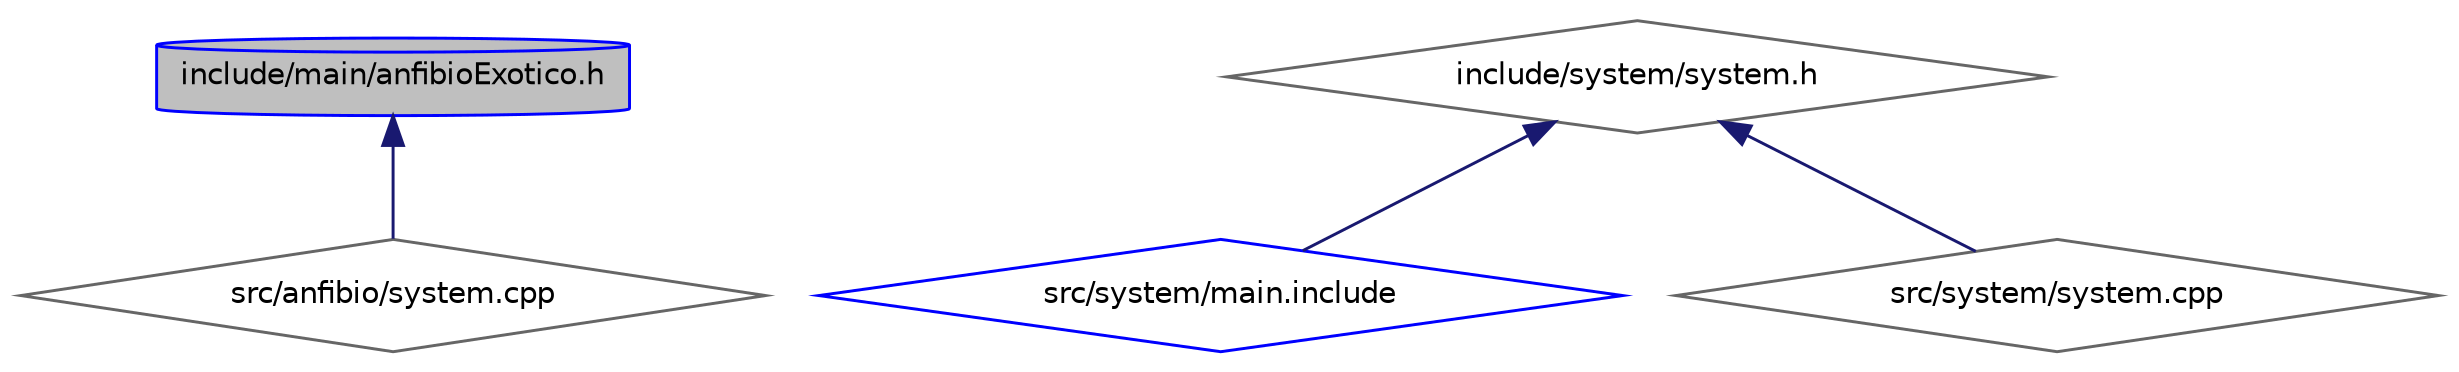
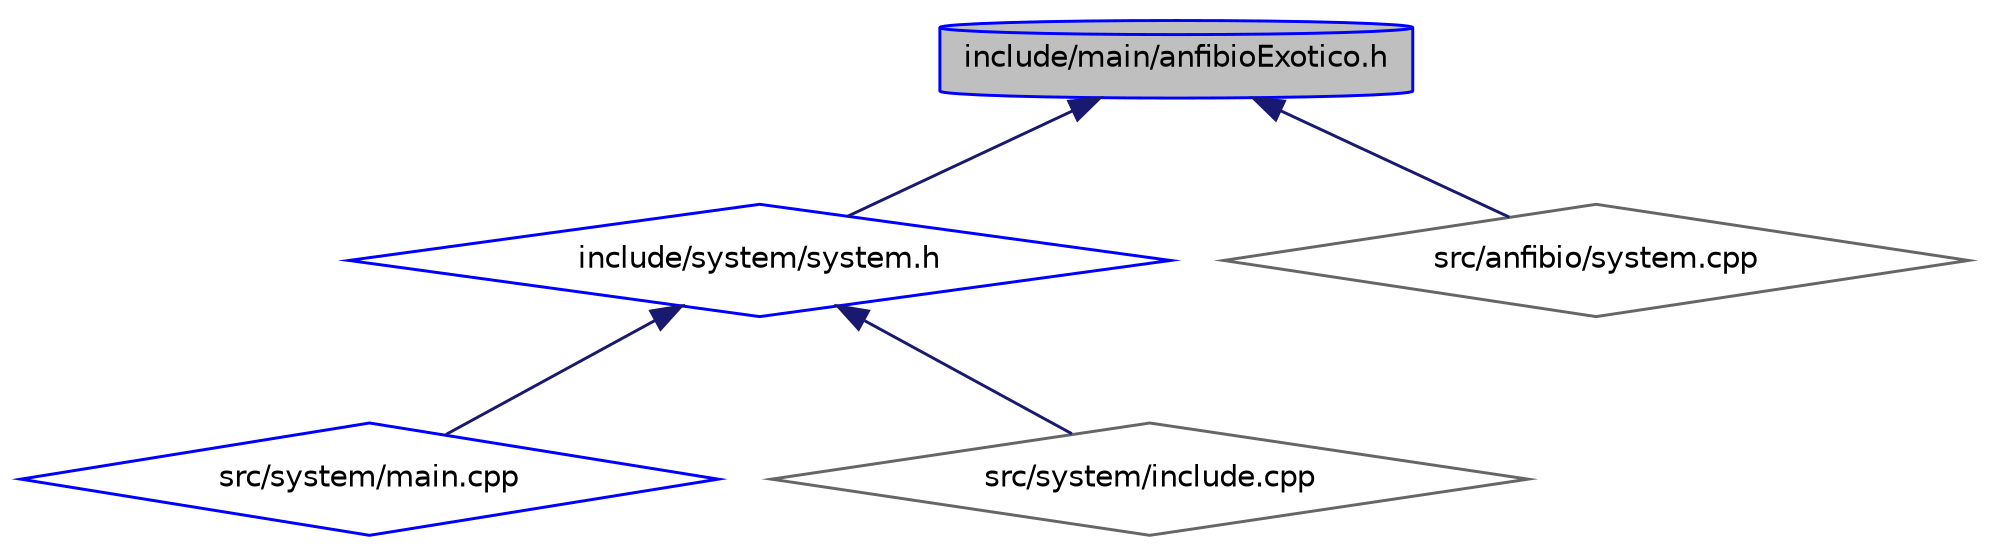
(1637, 77) -> (760, 260)
none -> (960, 163)
(1221, 296) -> (369, 479)
(2057, 296) -> (1150, 479)
